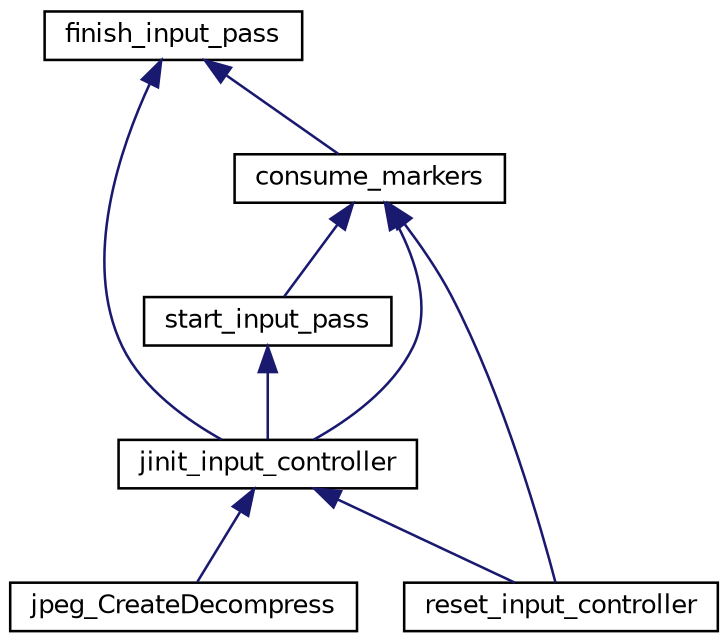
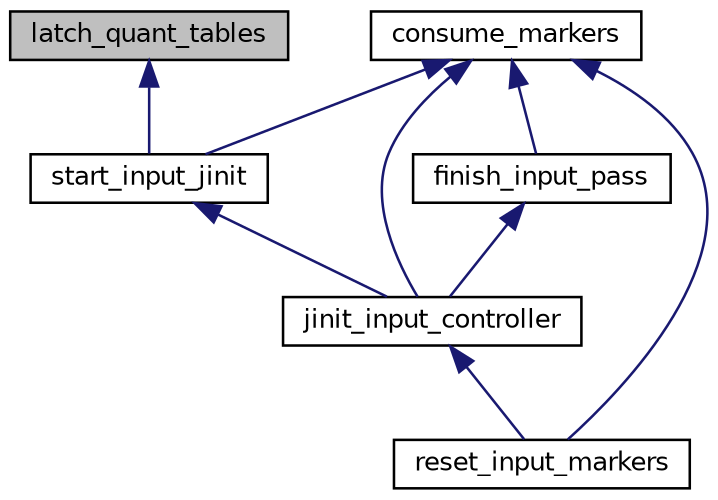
none -> (149, 36)
(282, 115) -> (527, 120)
(268, 321) -> (149, 178)
(184, 607) -> none
(561, 607) -> (542, 464)
